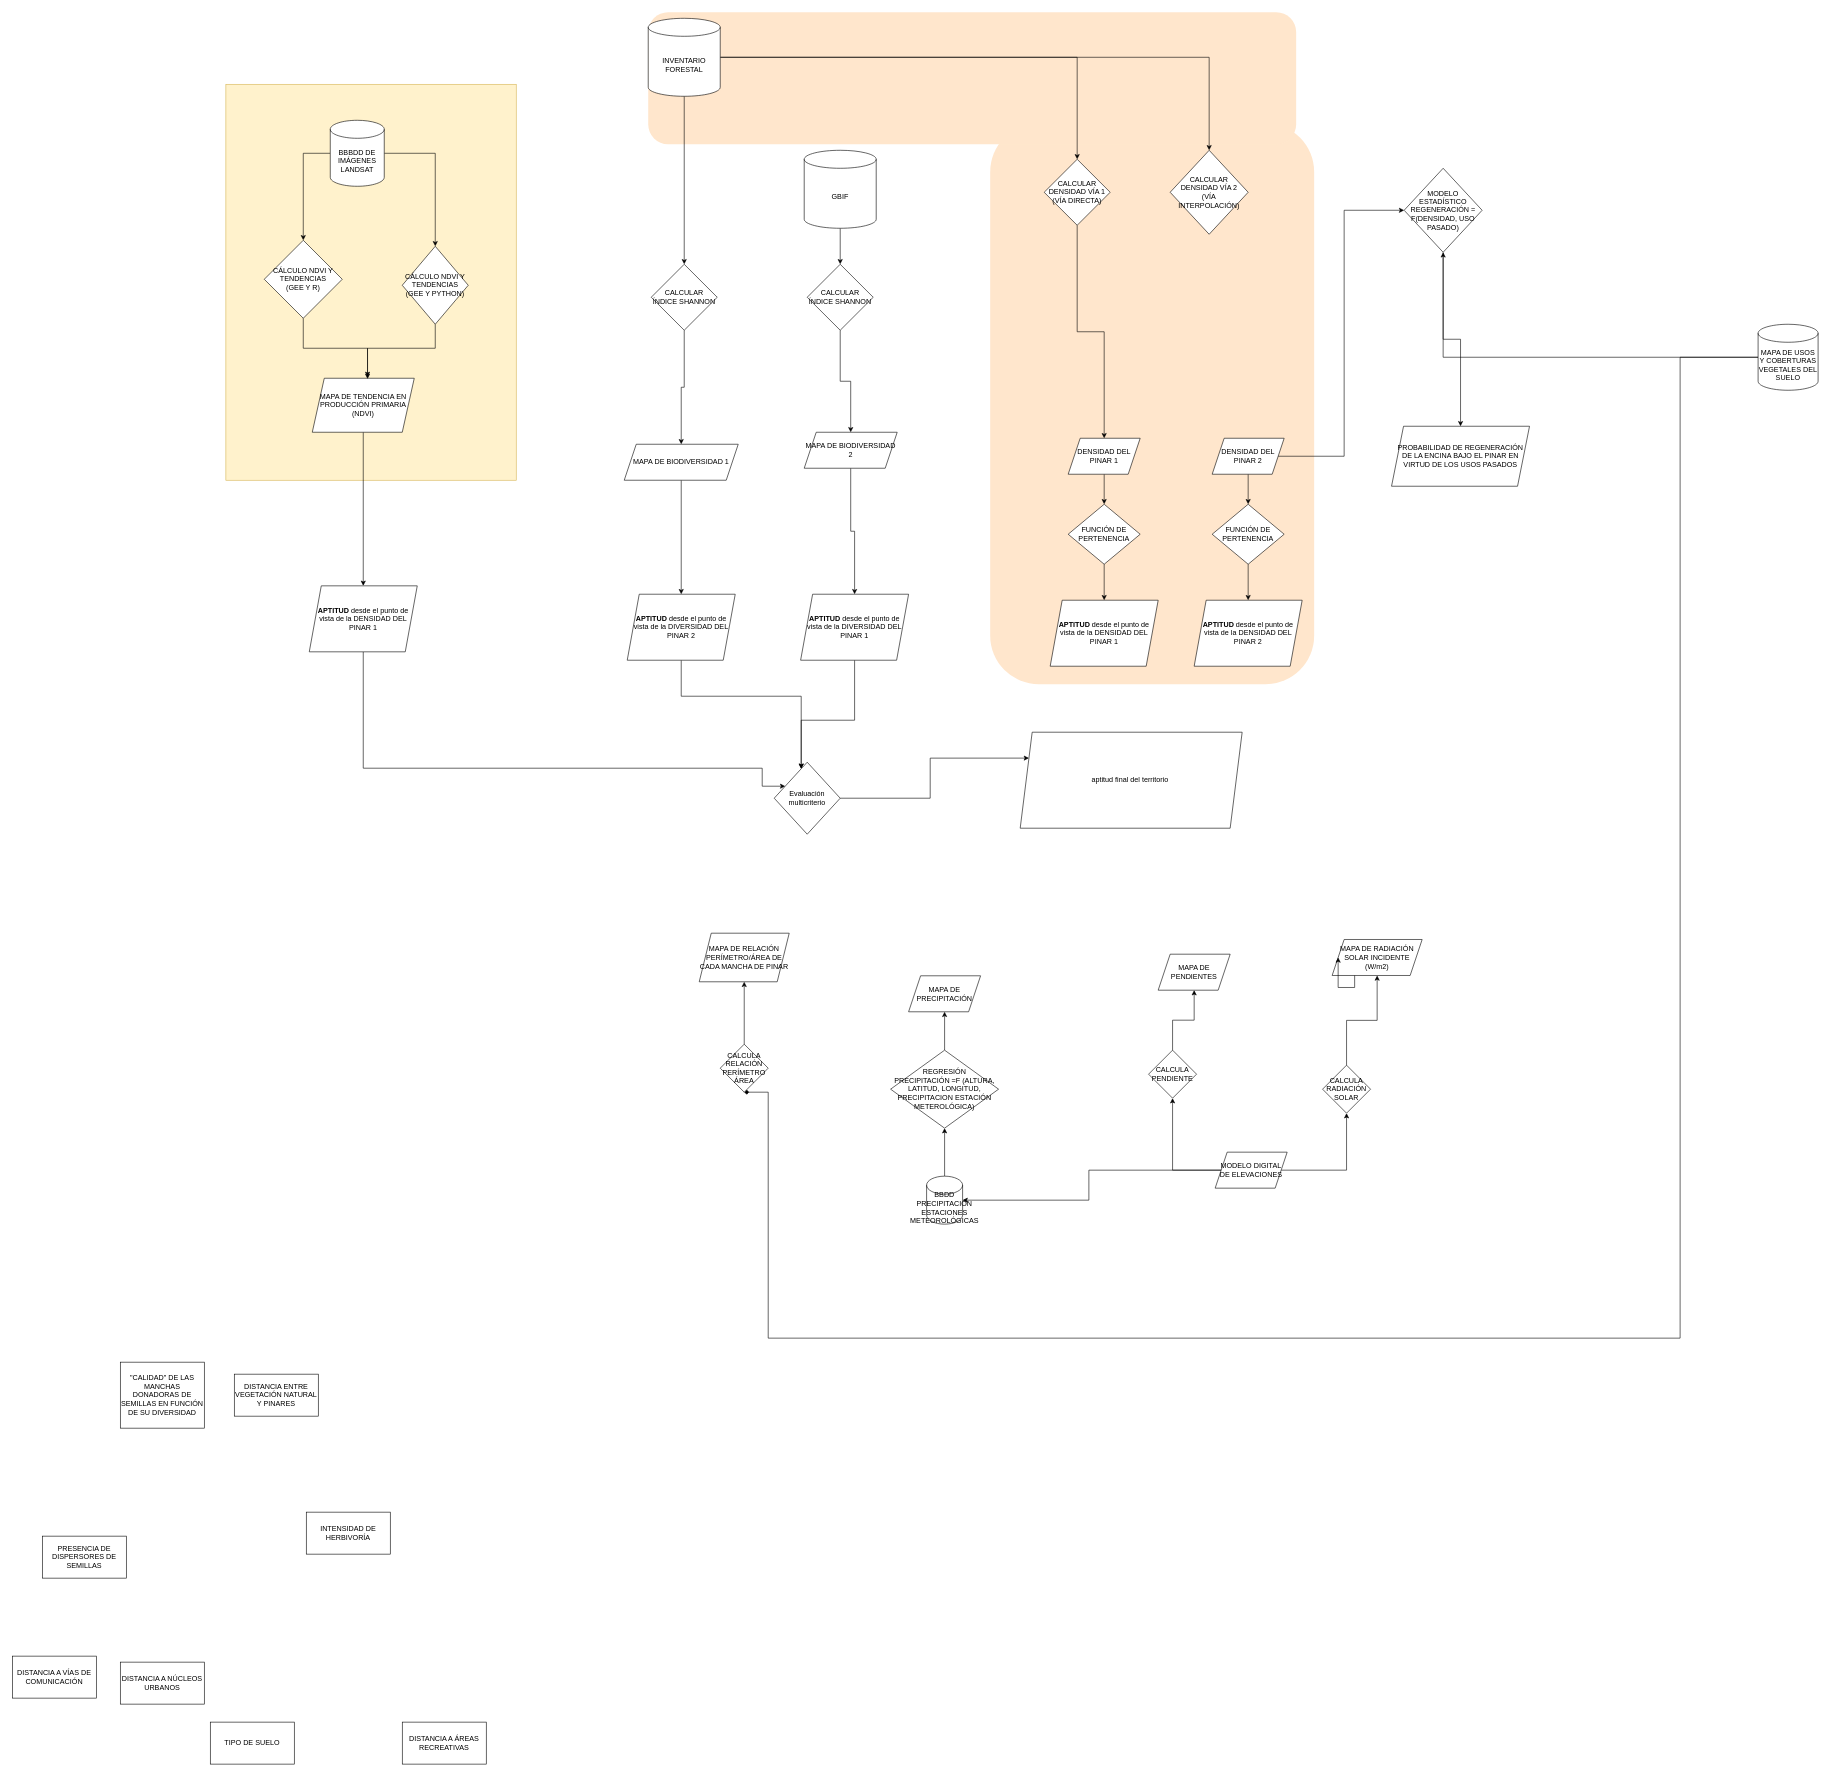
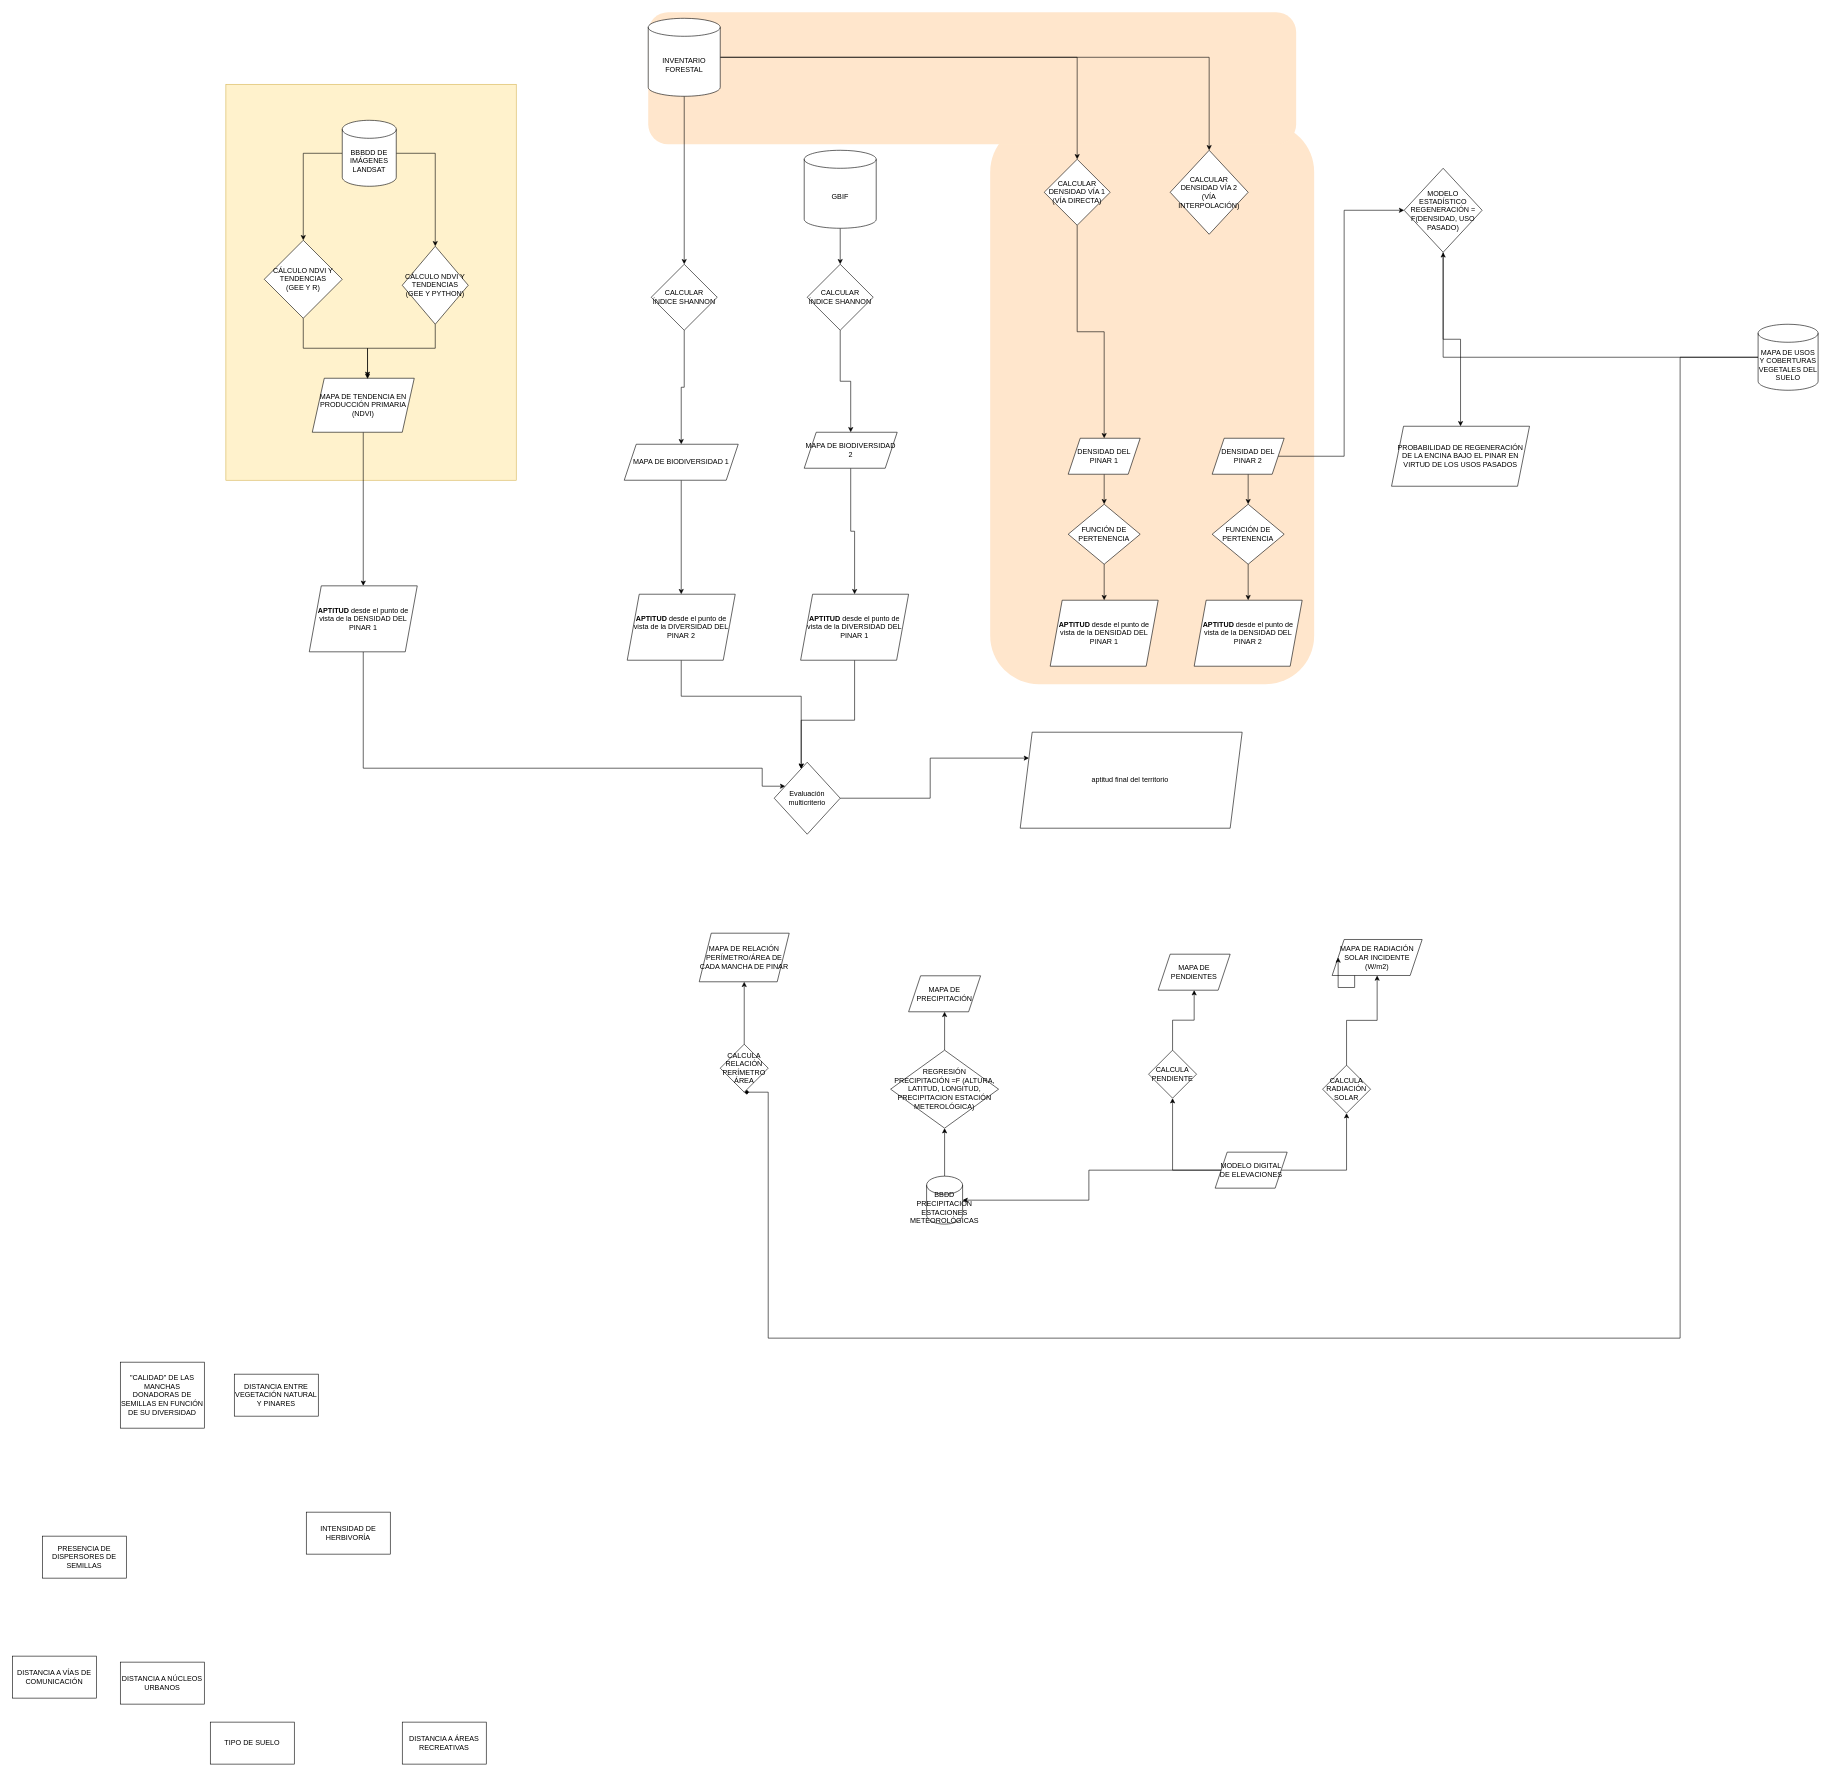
(357, 153) -> (369, 153)
